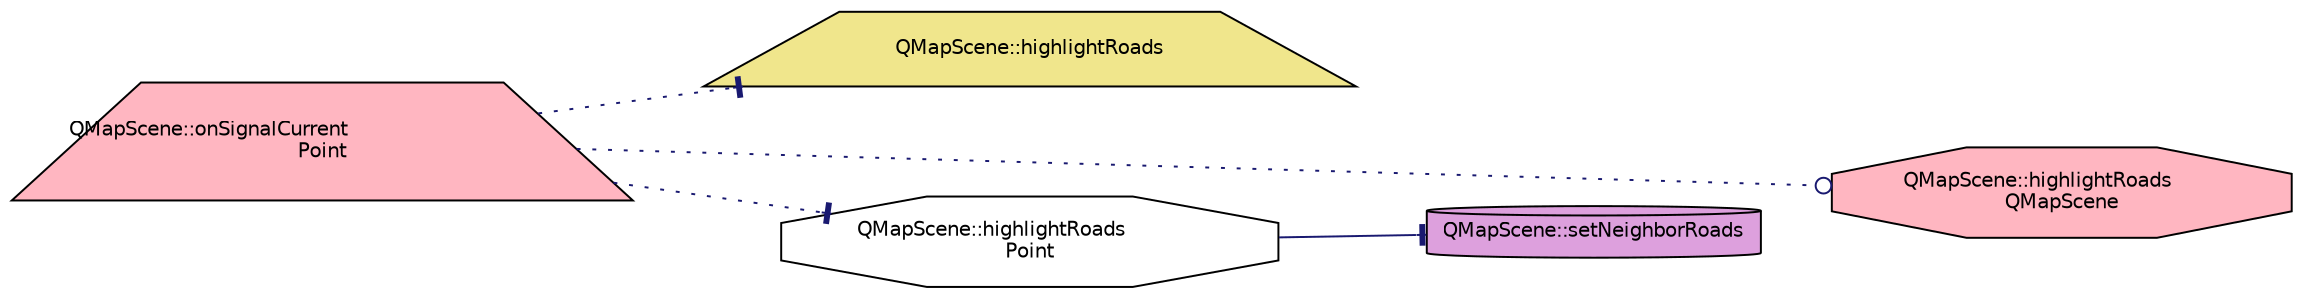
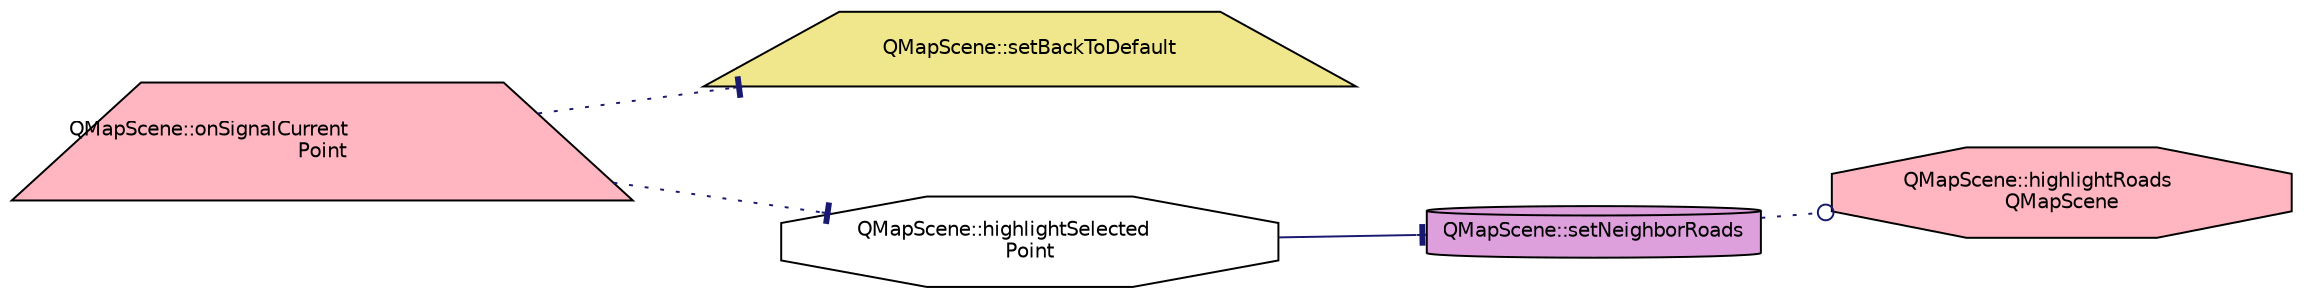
(1030, 49) -> (1030, 49)
(1196, 167) -> (1789, 215)
(1030, 242) -> (1030, 242)
